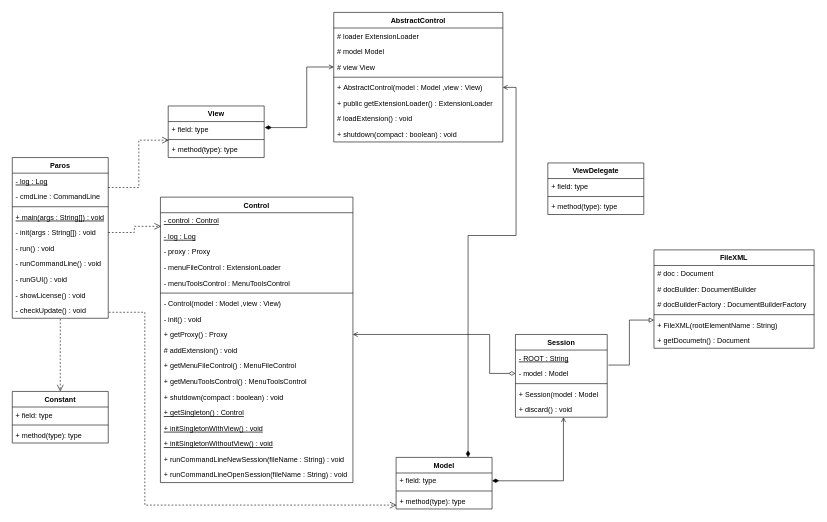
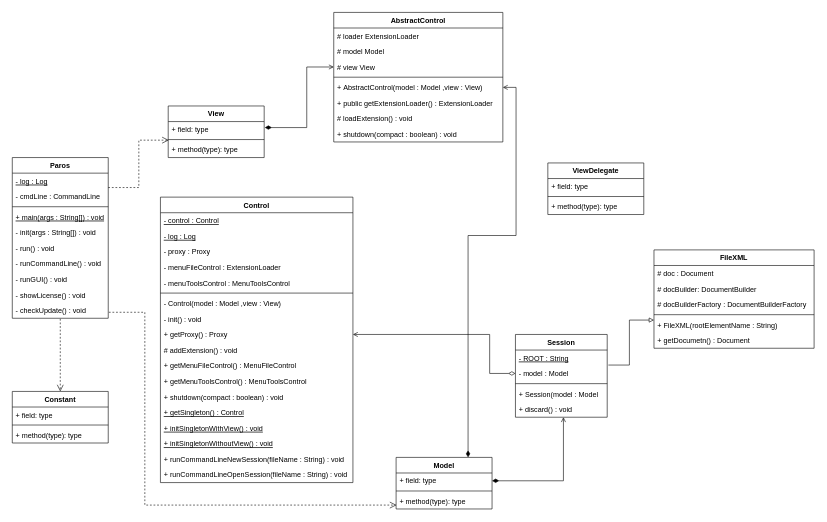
(134, 230) -> none
